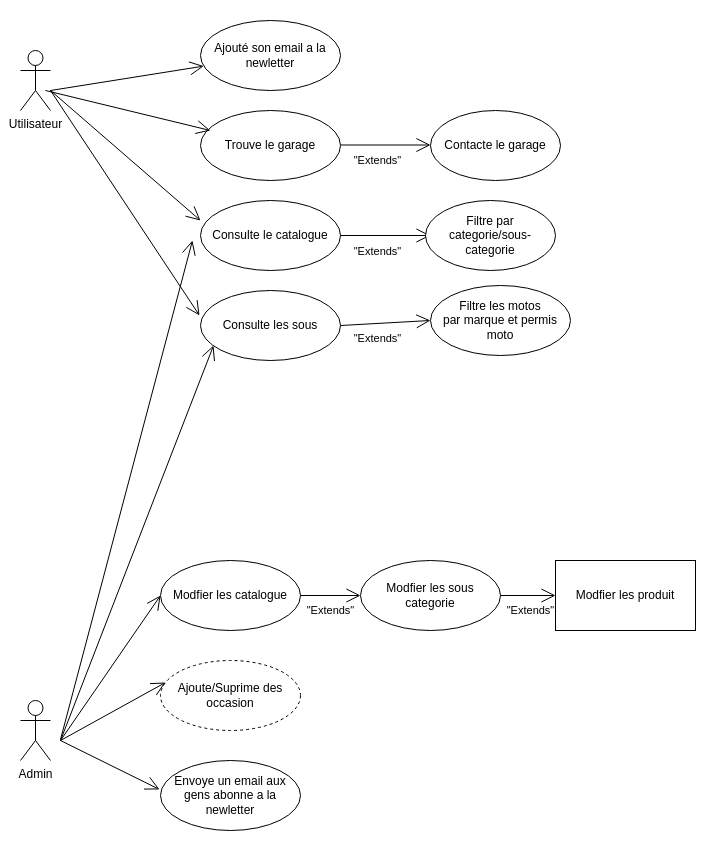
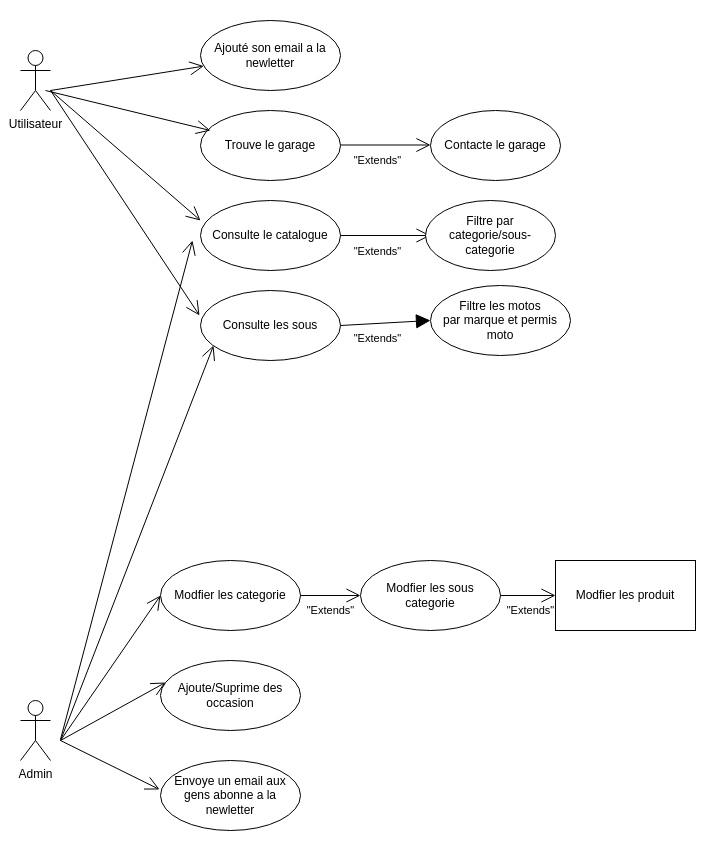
(421, 321) -> (415, 321)
(231, 596) -> (231, 596)
(231, 696) -> (231, 696)
